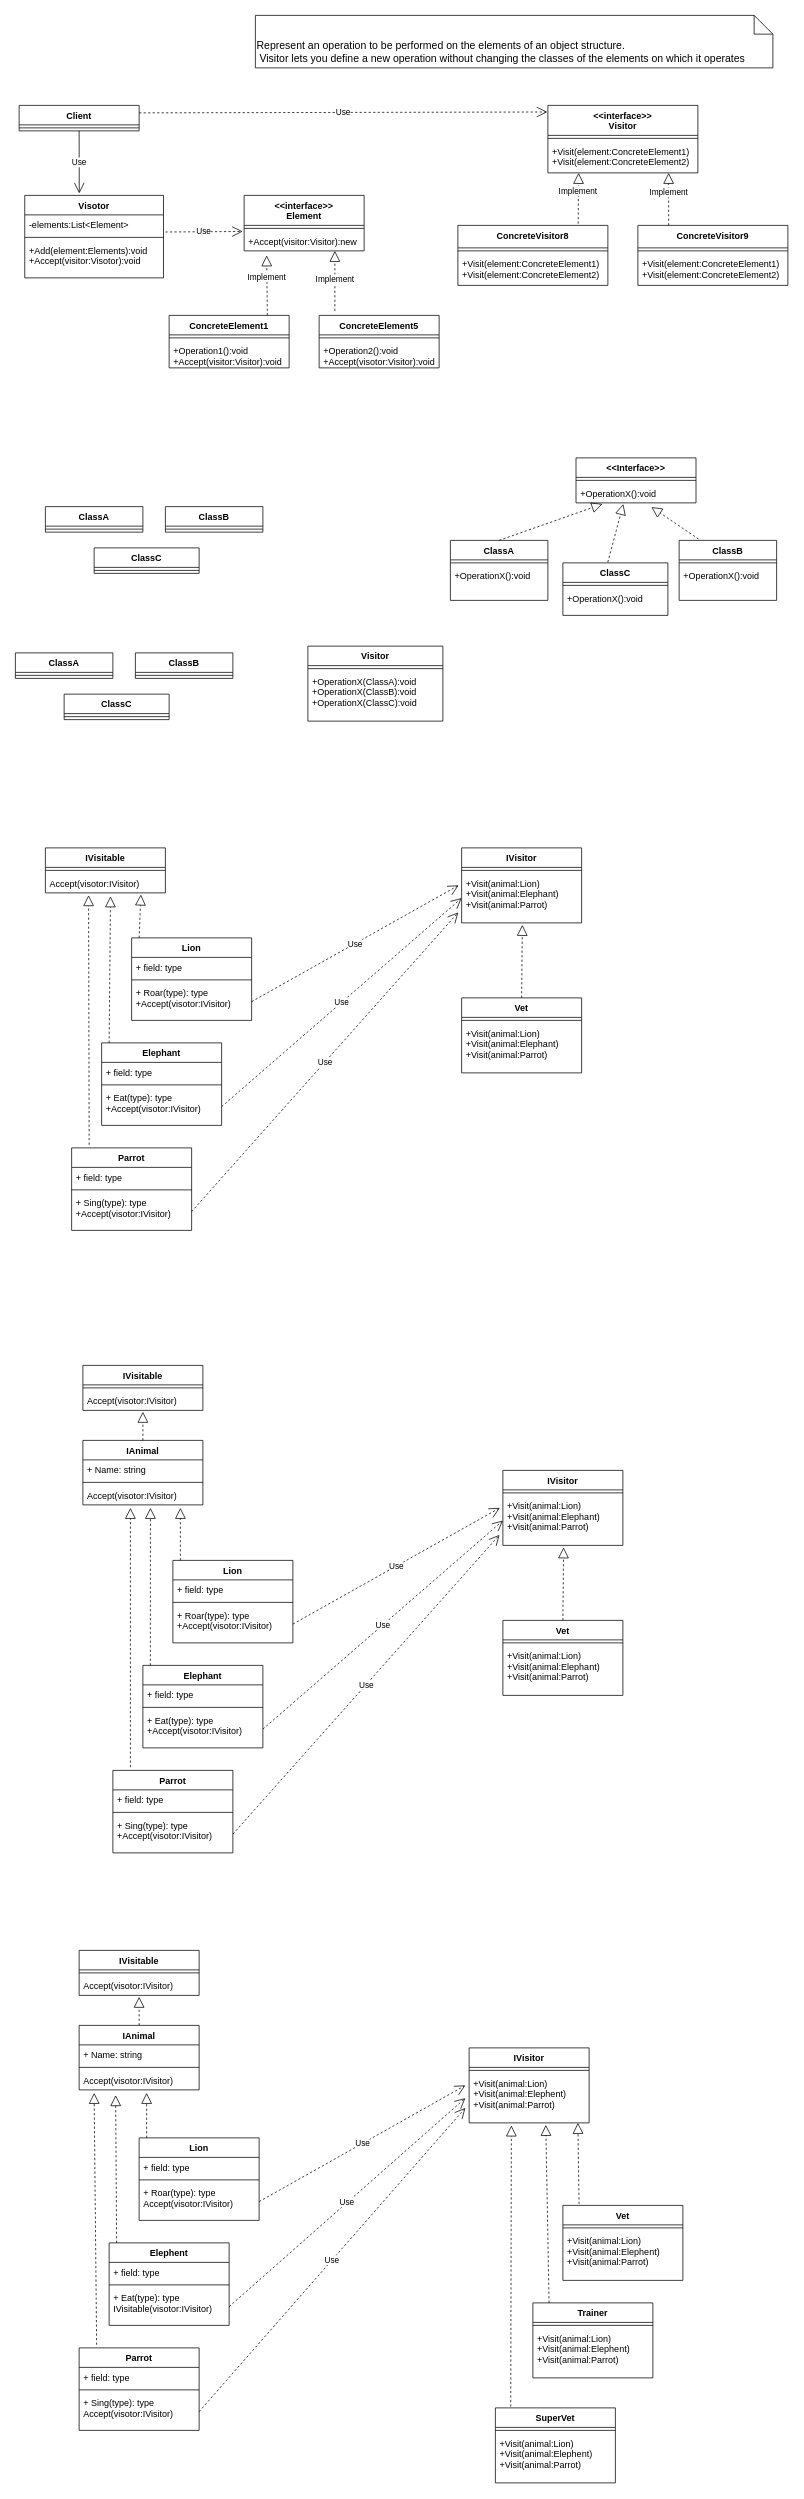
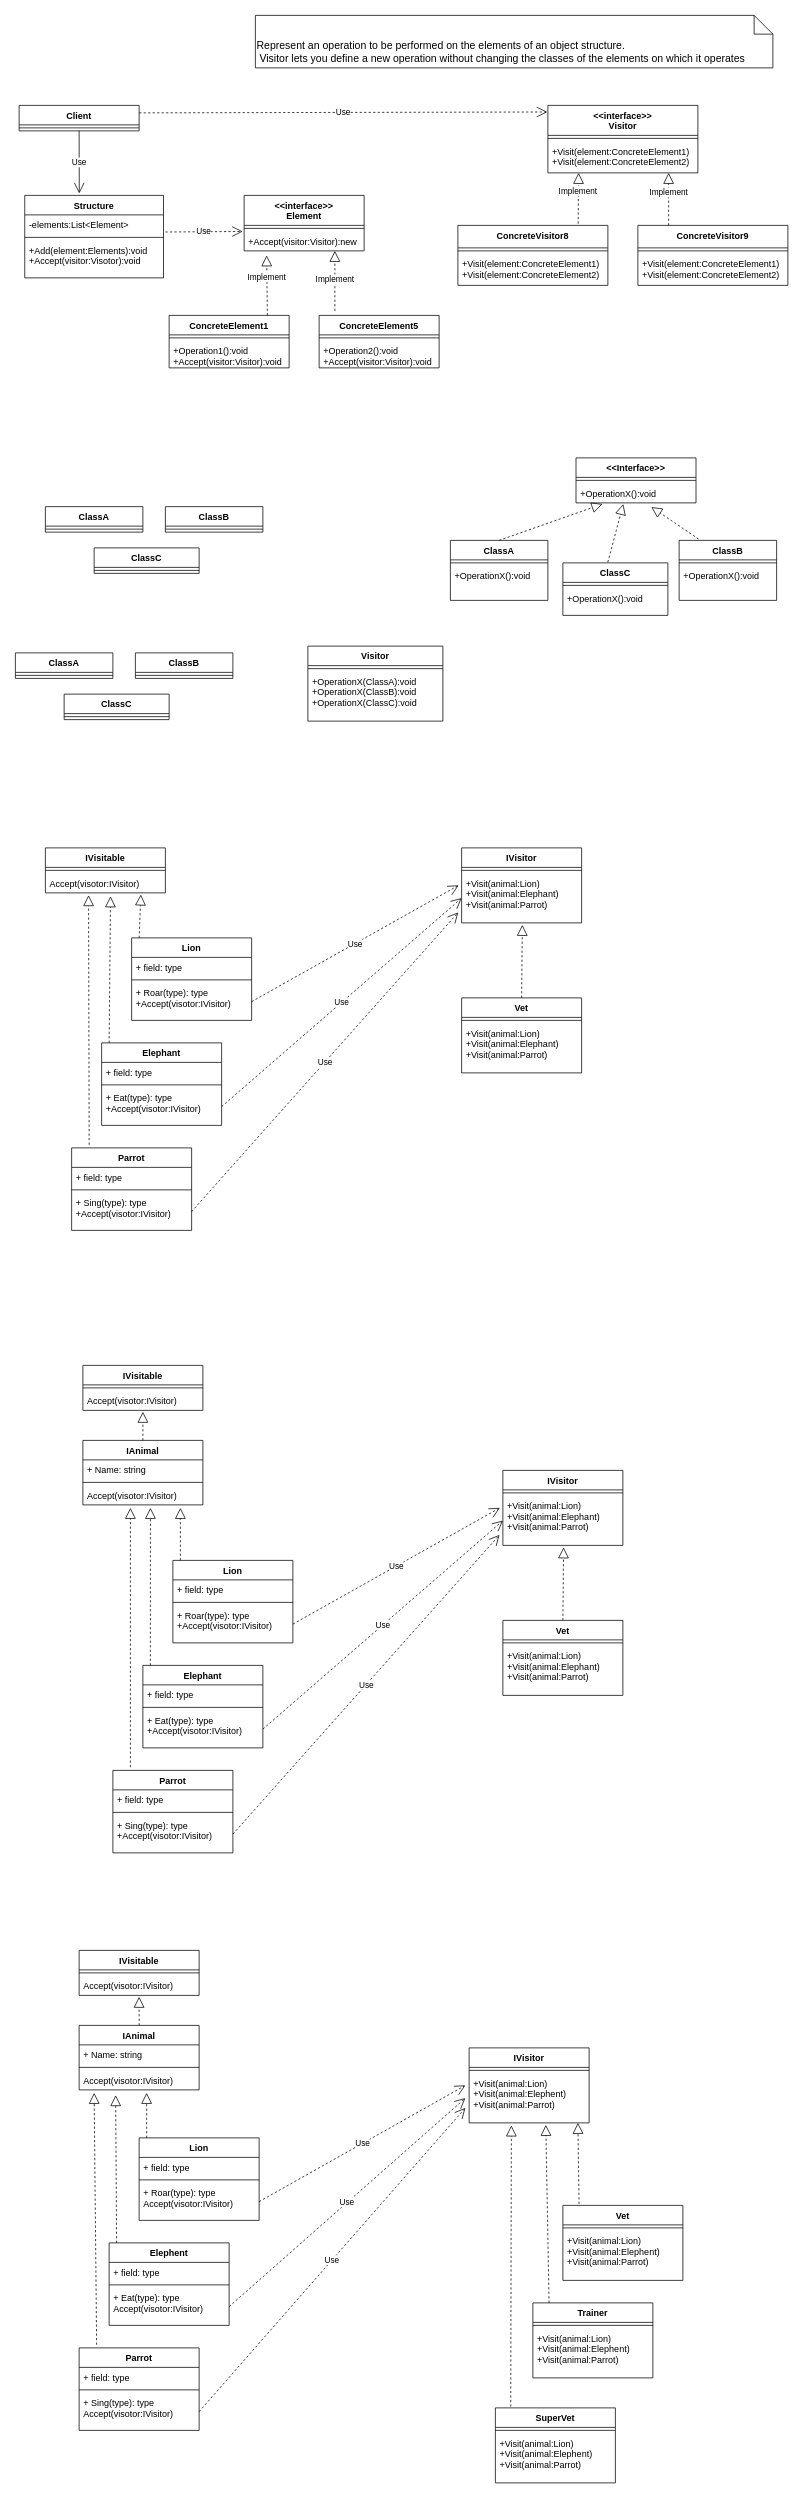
(94, 206) -> (94, 206)
(365, 351) -> (365, 351)
(153, 2298) -> (153, 2298)
